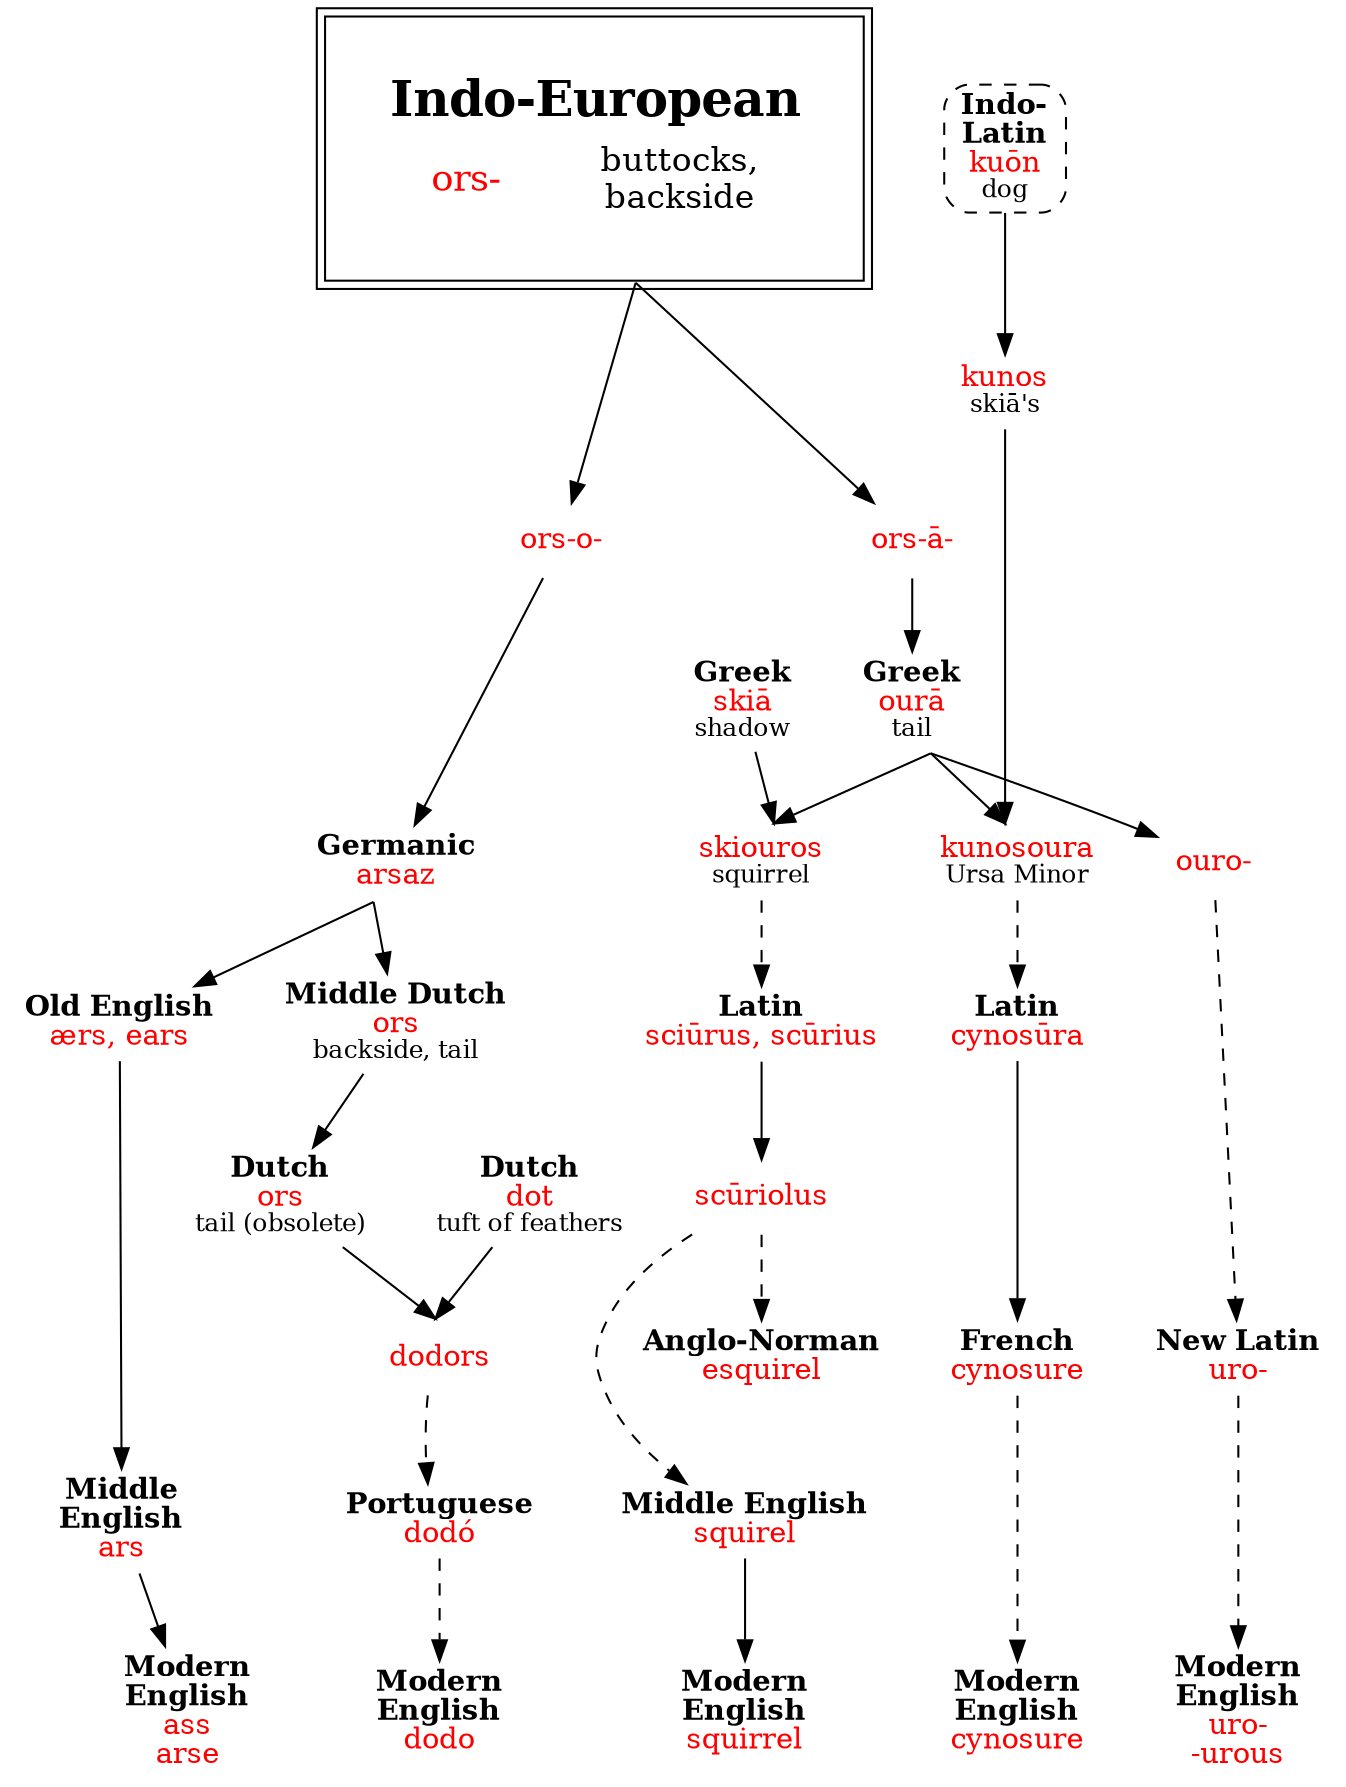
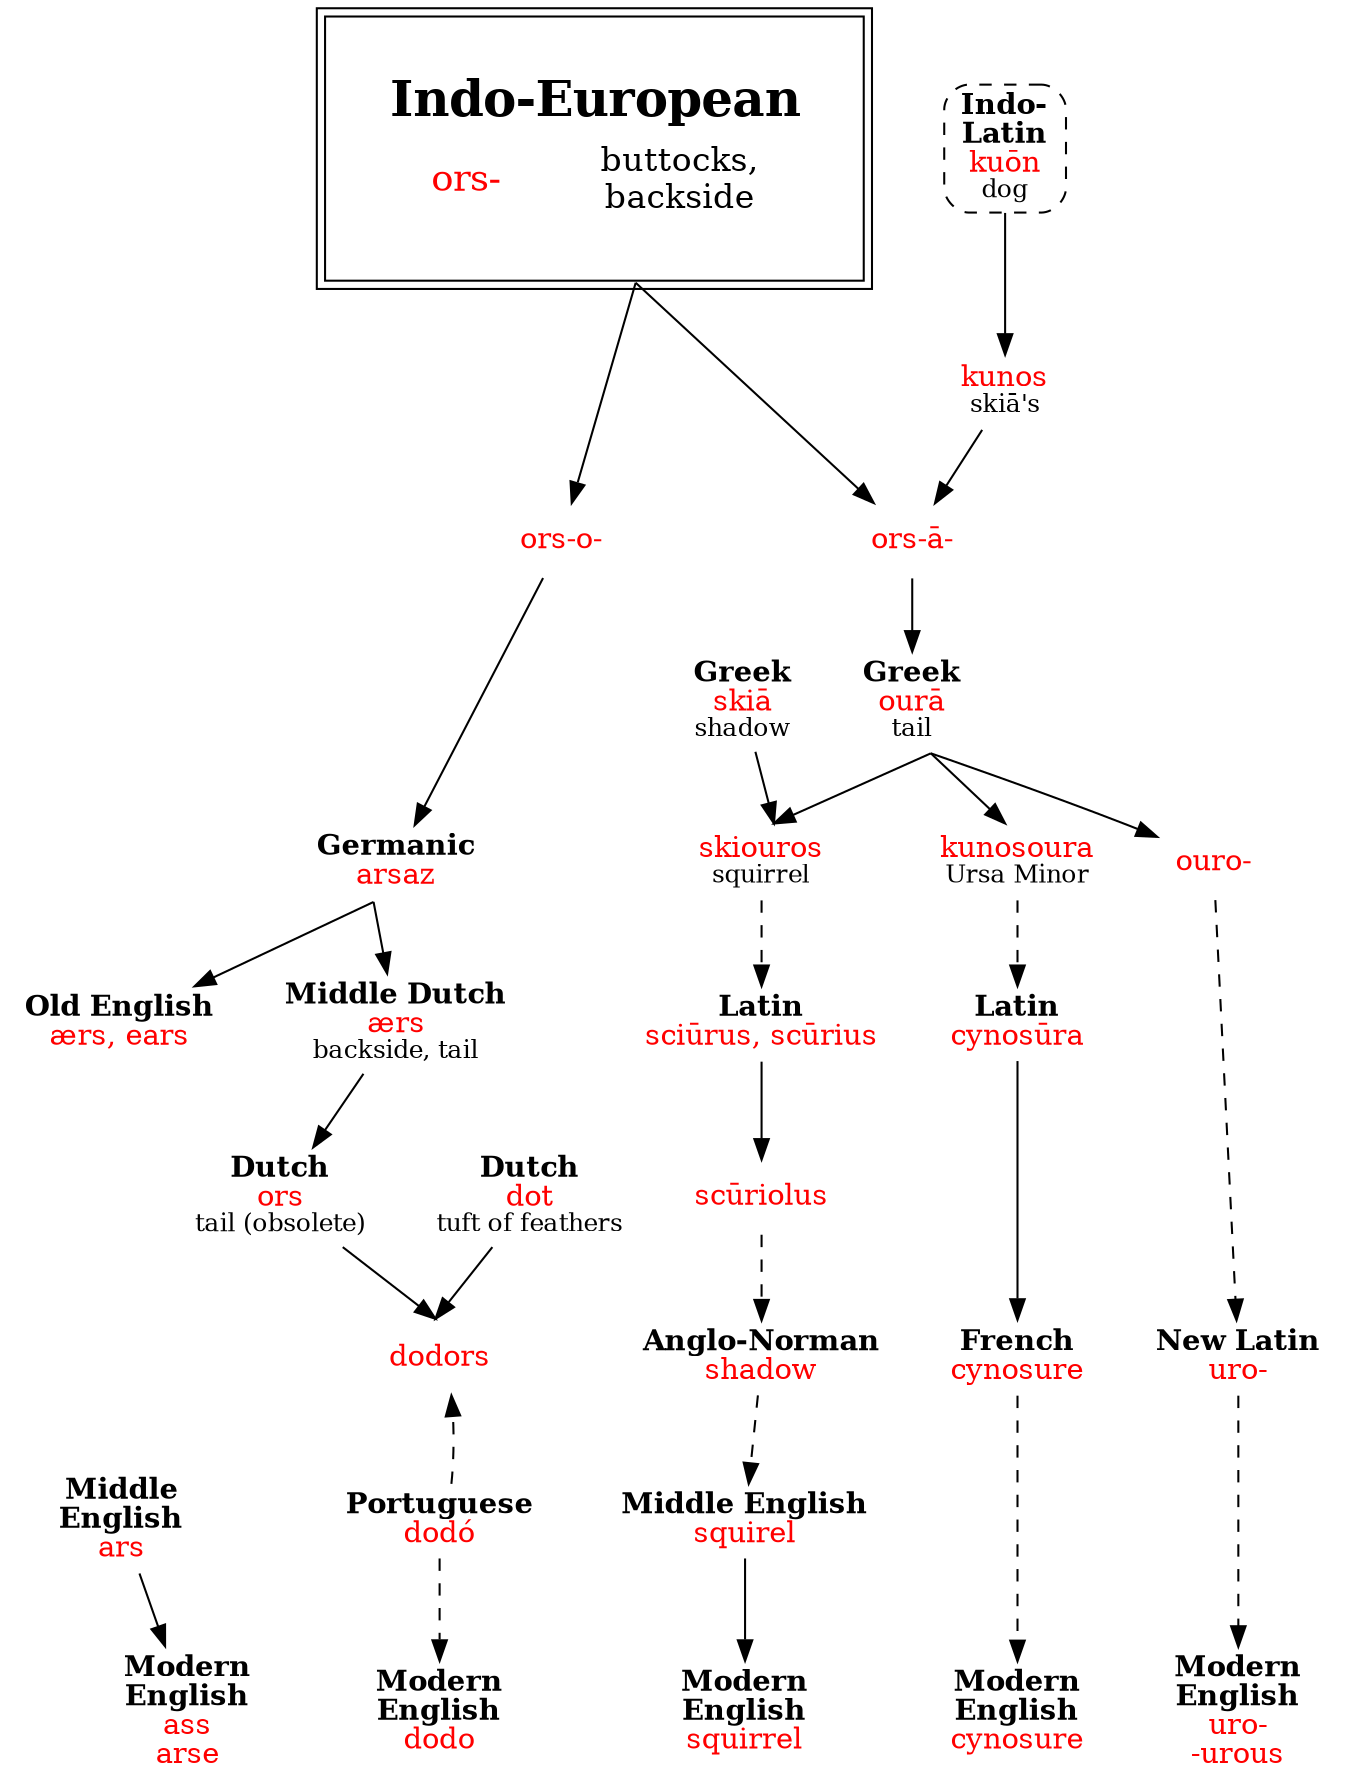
(1005, 616) -> (964, 458)
(396, 1024) -> (396, 1024)
(121, 1255) -> none
(598, 1346) -> (754, 1429)
(762, 1370) -> (762, 1370)
(426, 1429) -> (453, 1450)
